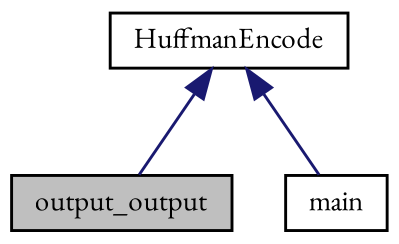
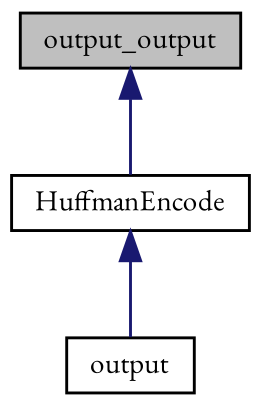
(167, 134) -> (131, 137)
(336, 203) -> (131, 365)
